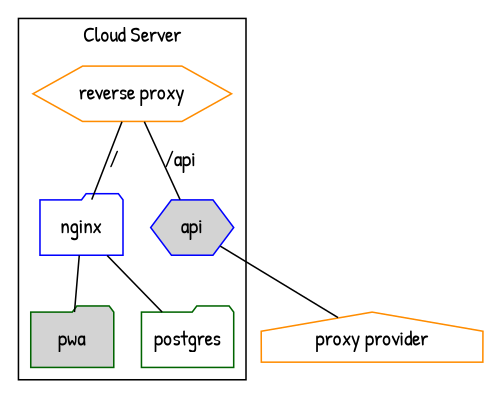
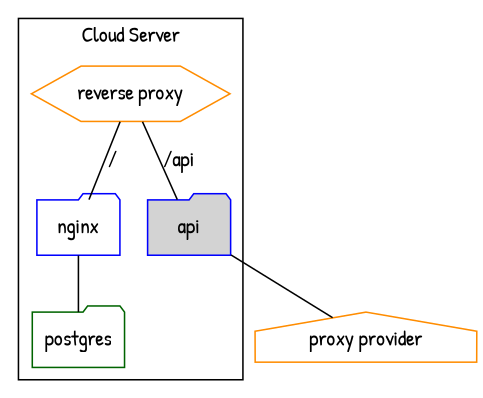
(192, 228) -> (189, 228)
(72, 340) -> none
